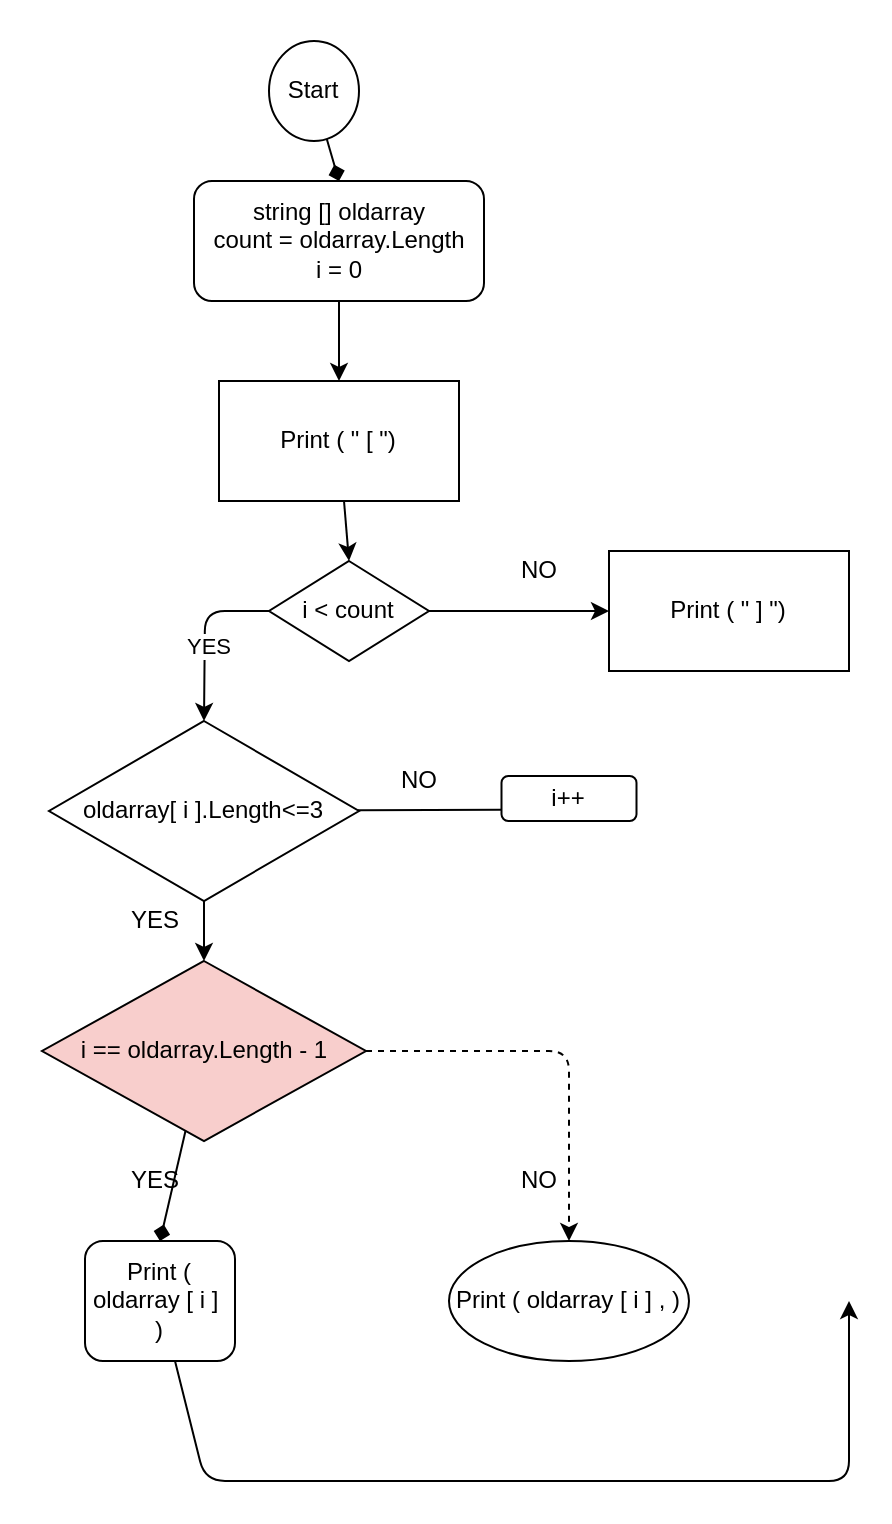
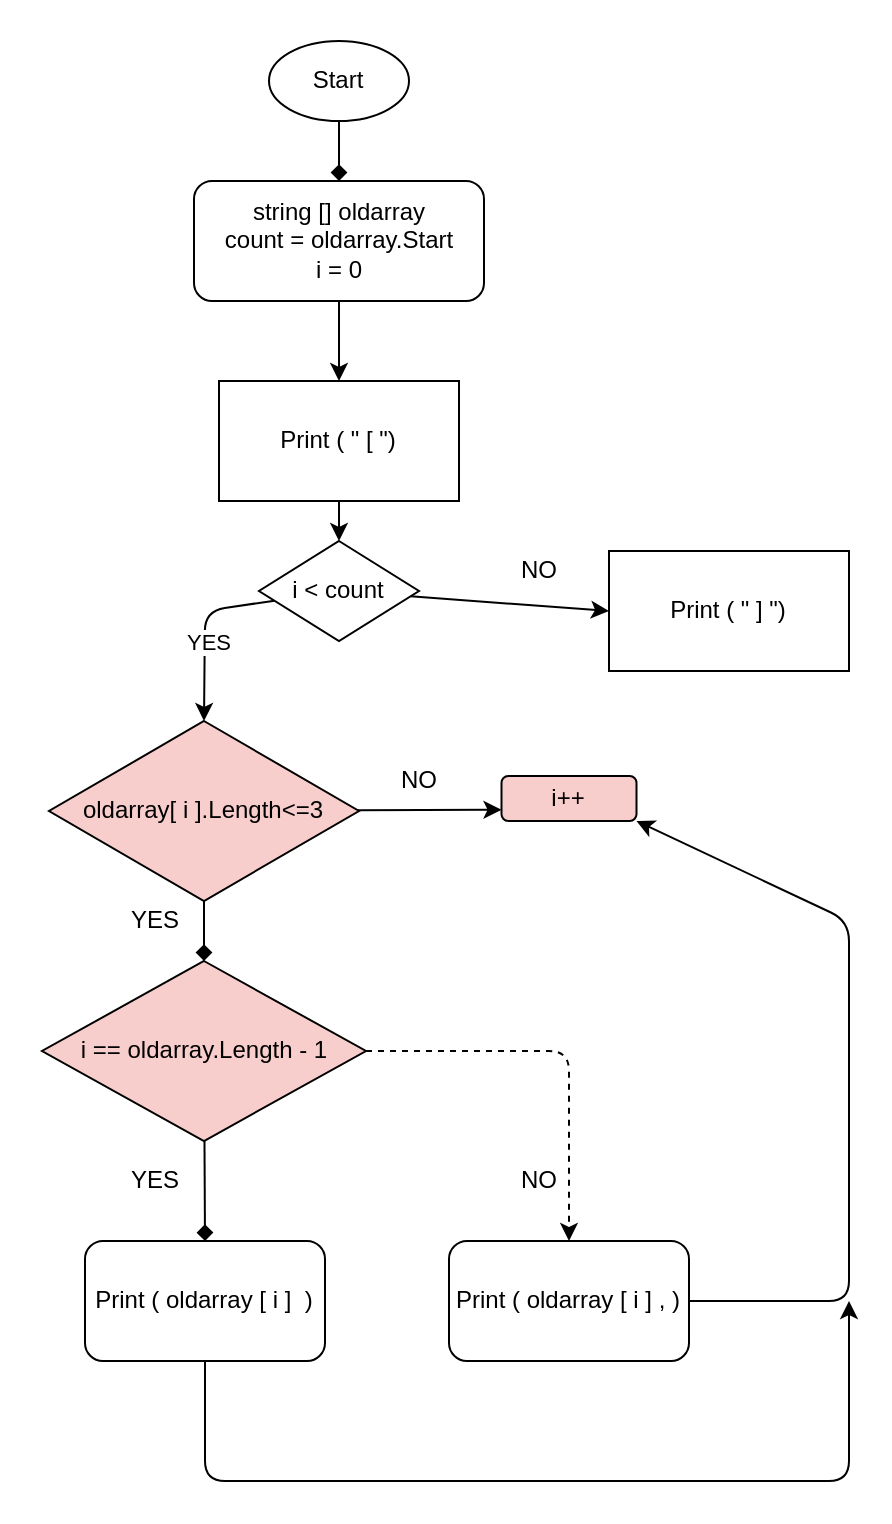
(314, 91) -> (339, 81)
(340, 241) -> (340, 241)
(349, 611) -> (339, 591)
(569, 799) -> (569, 799)
(492, 810) -> (486, 810)
(204, 811) -> (204, 811)
(204, 946) -> (204, 945)
none -> (849, 1078)
(160, 1301) -> (205, 1301)
(569, 1301) -> (569, 1301)
